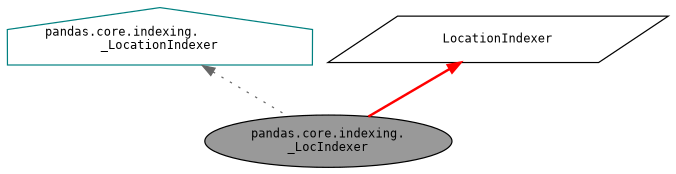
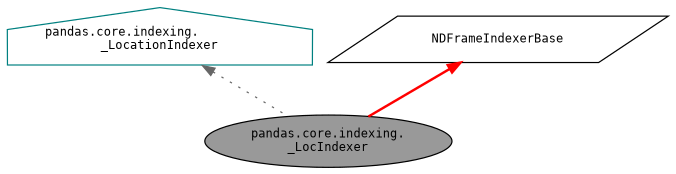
(498, 39) -> (498, 39)
